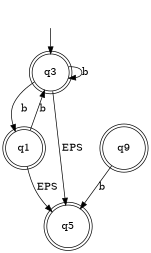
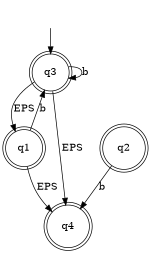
(24, 109) -> (24, 109)
(124, 148) -> (124, 148)
(68, 226) -> (68, 226)
